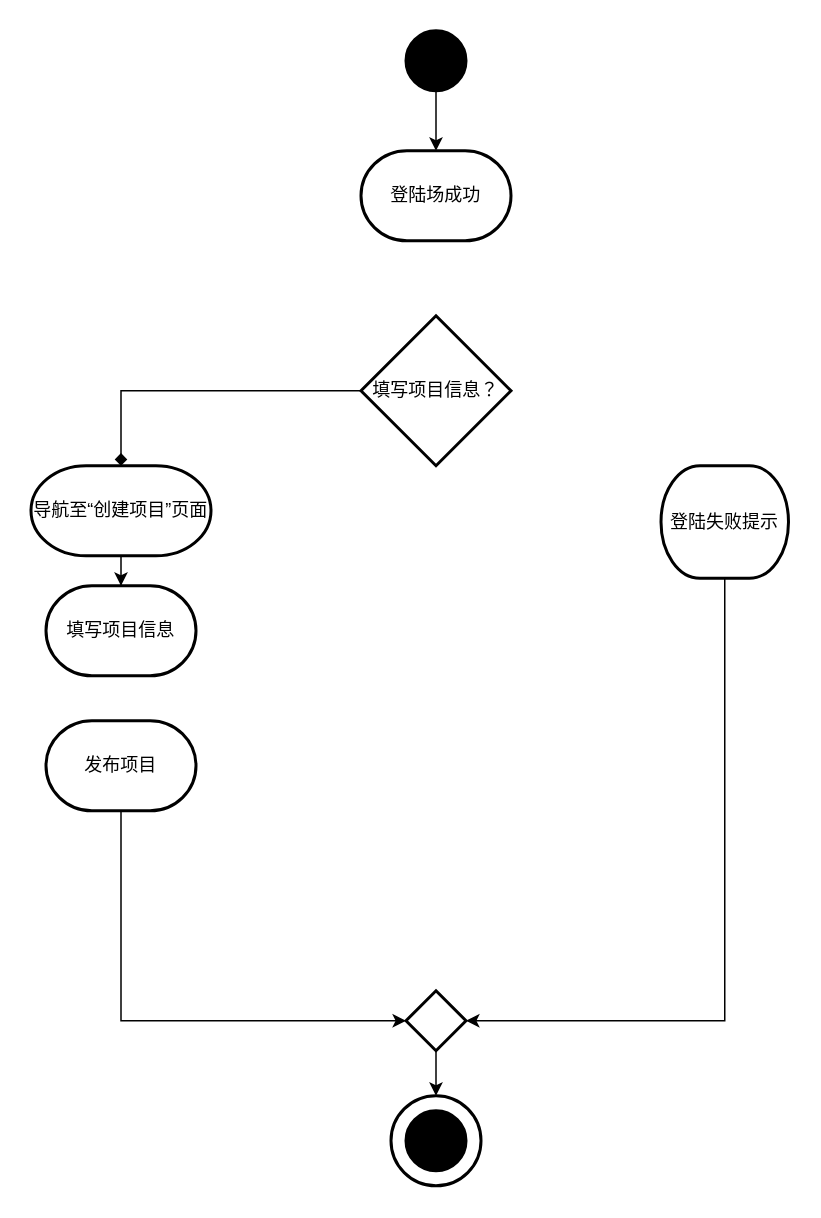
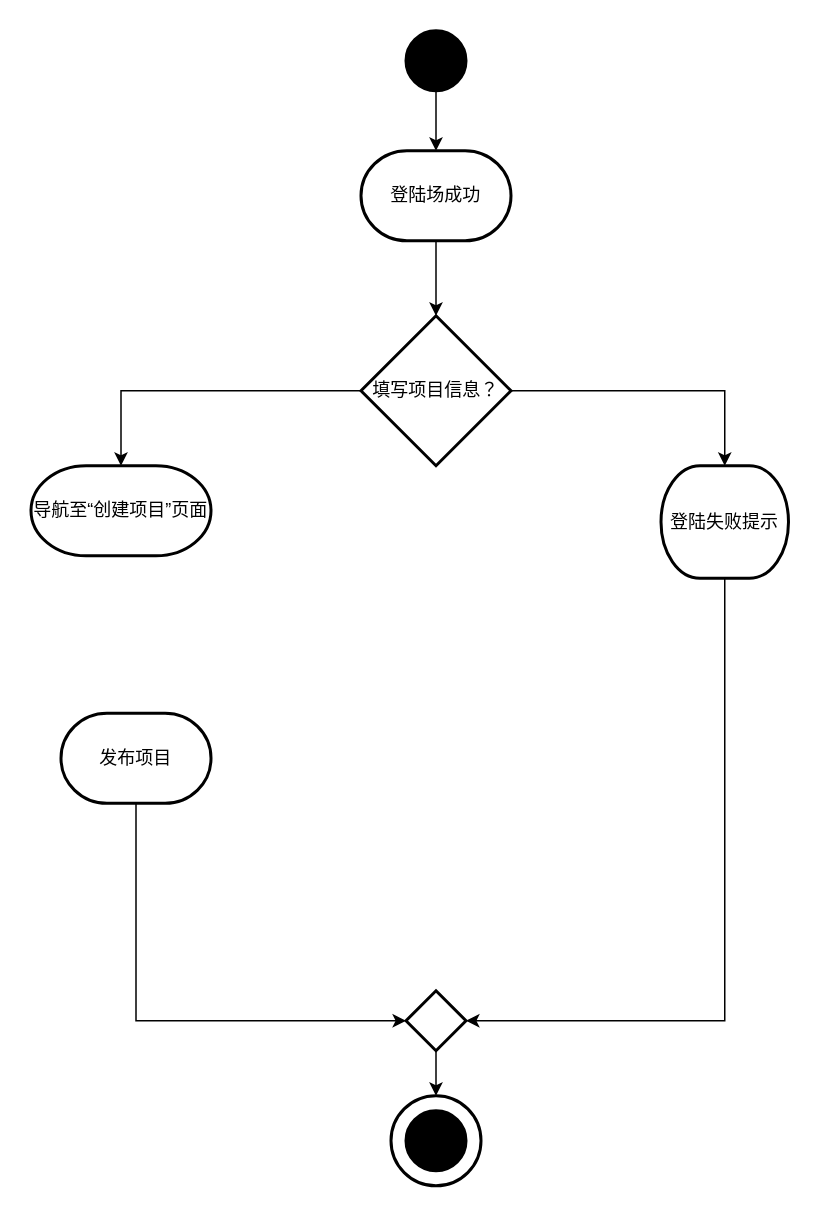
none -> (436, 273)
none -> (650, 391)
(121, 453) -> (121, 454)
(121, 576) -> none
(121, 631) -> none
(121, 766) -> (136, 758)
